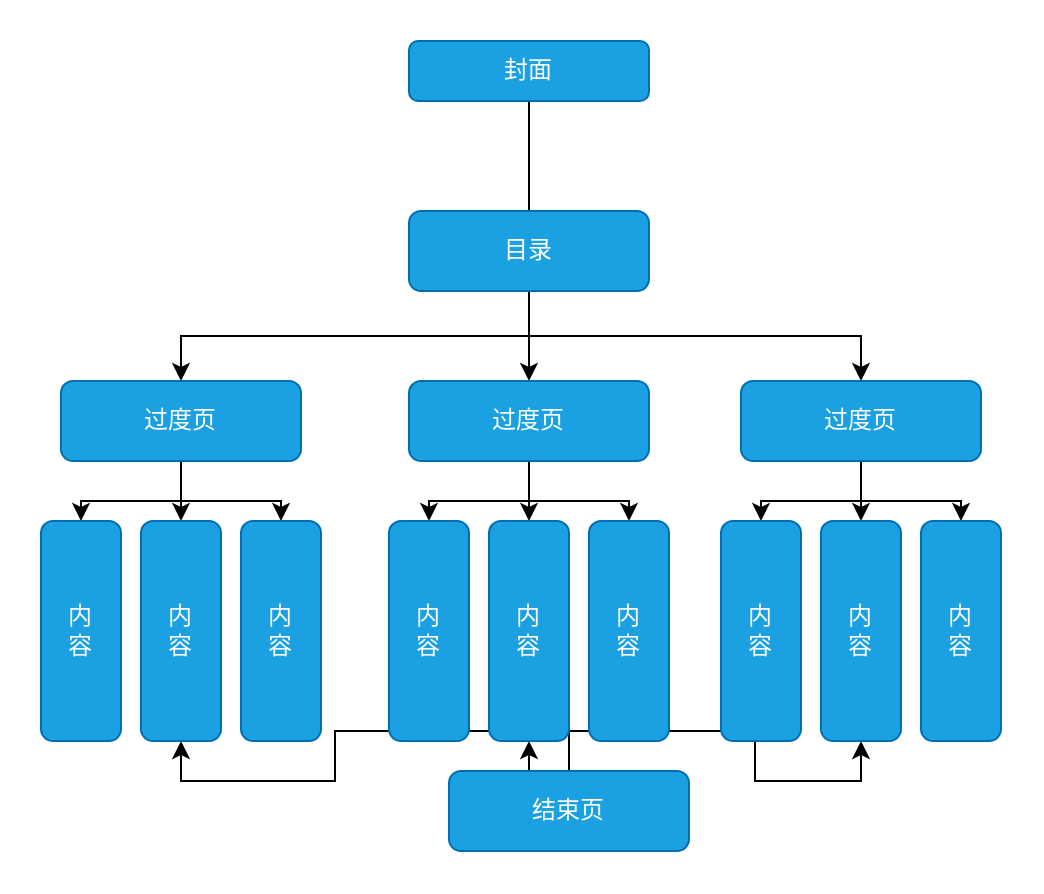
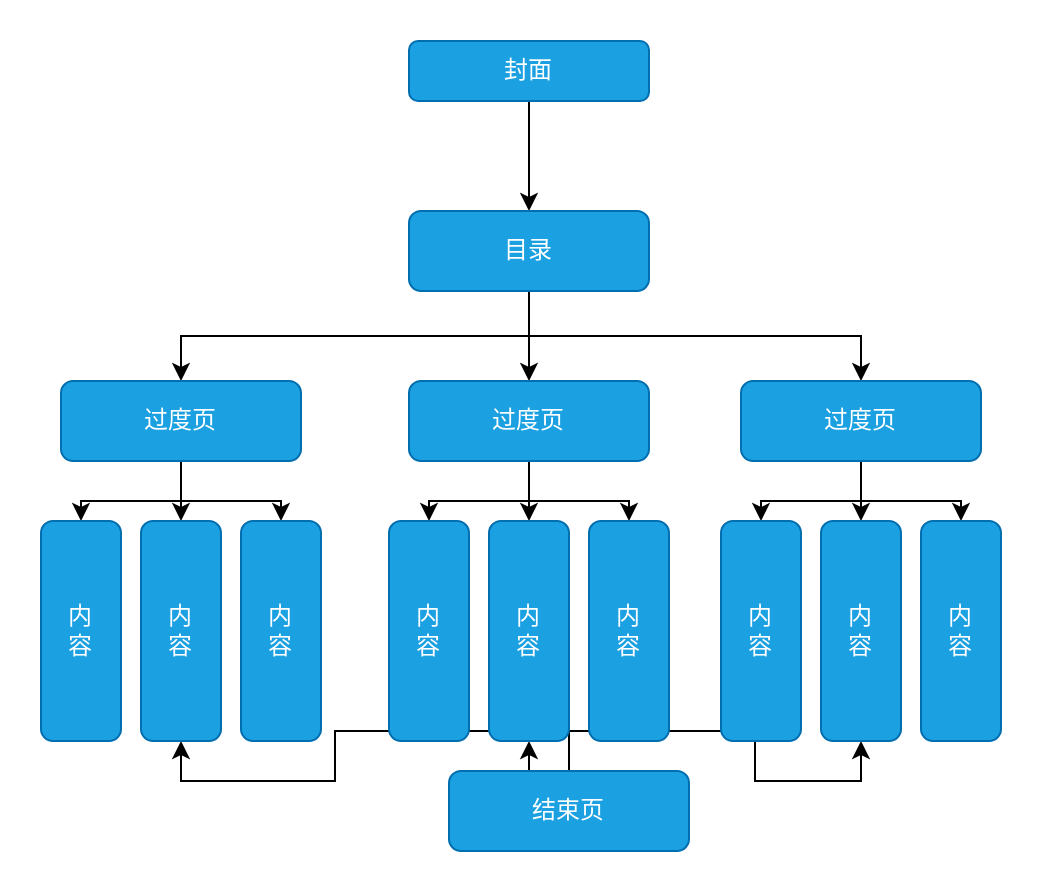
(529, 201) -> (529, 196)
